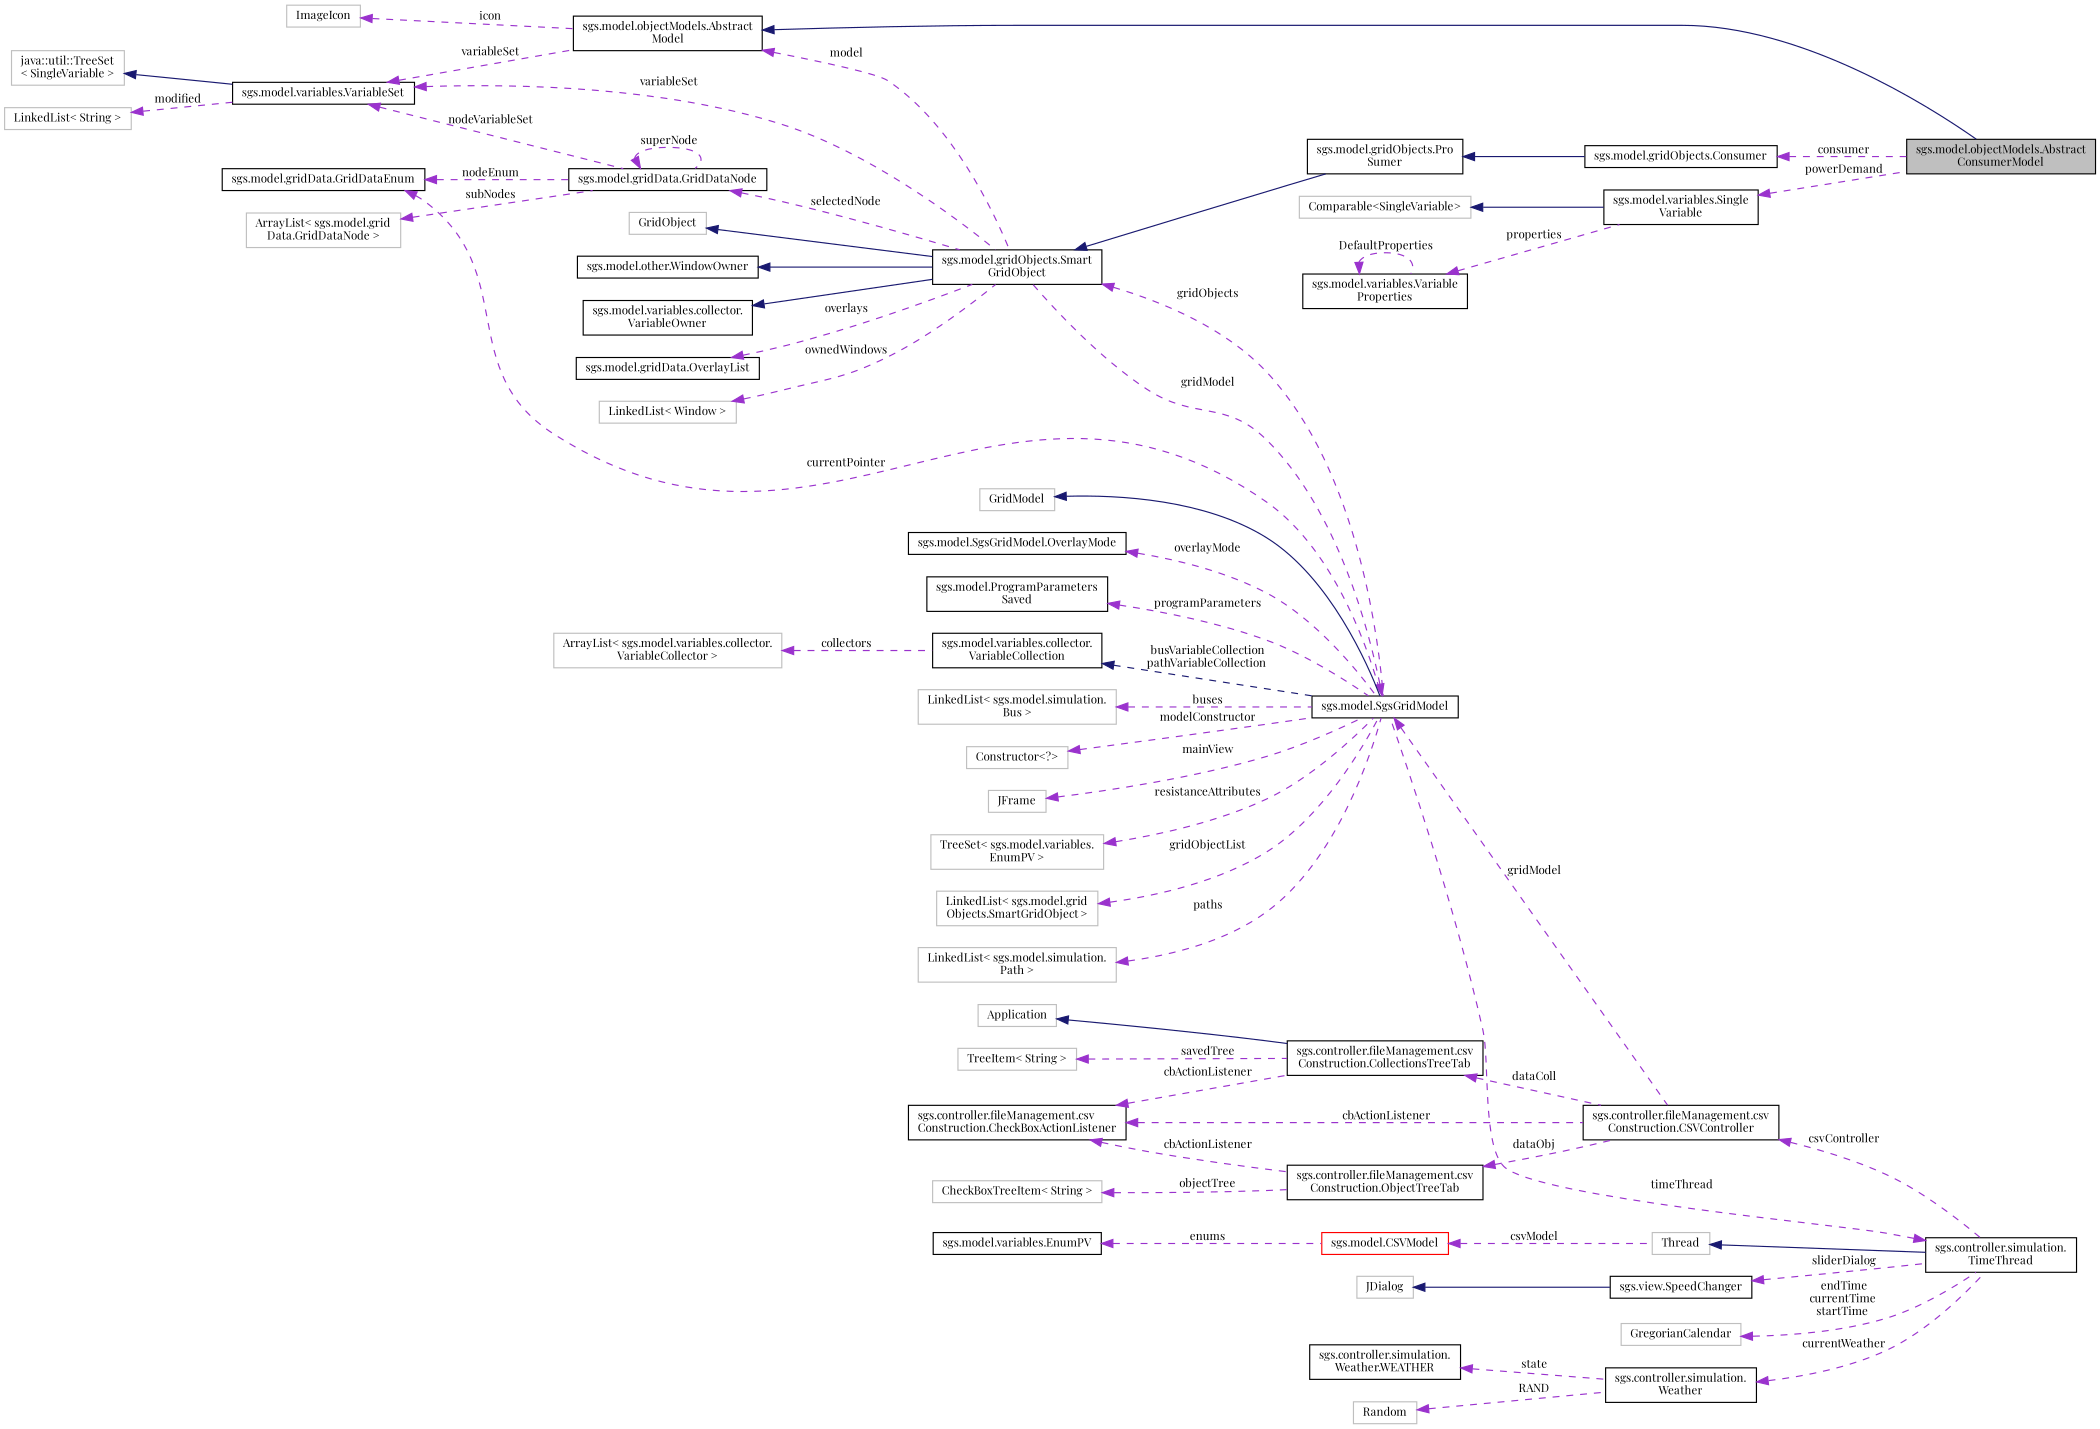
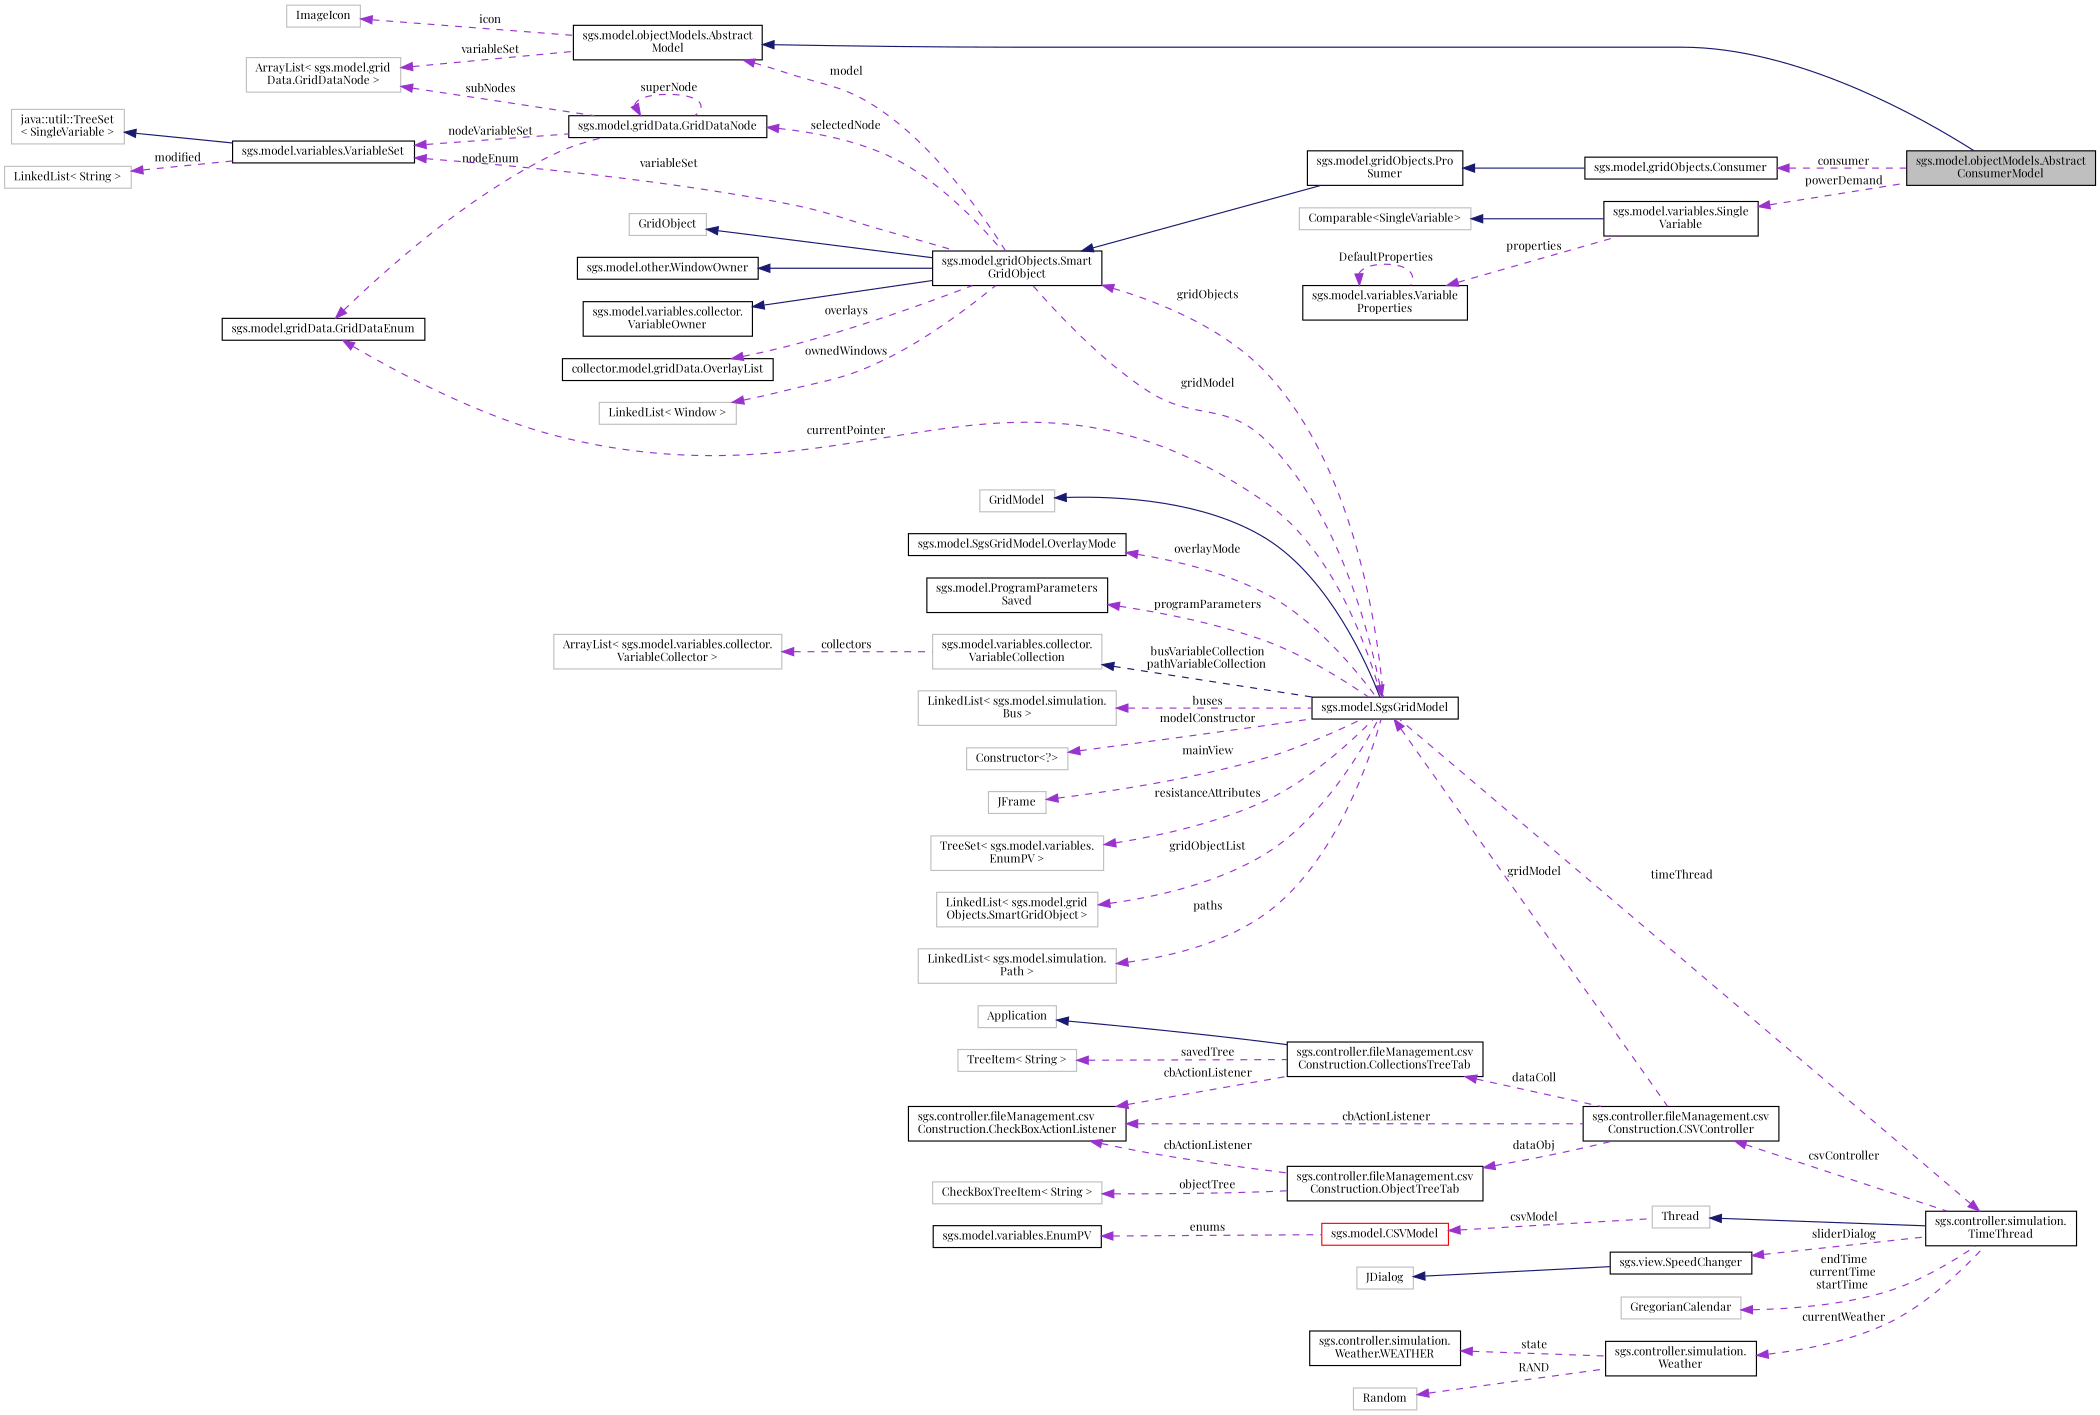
(486, 65) -> (493, 59)
(668, 368) -> (668, 370)
(1017, 651) -> (1017, 652)
